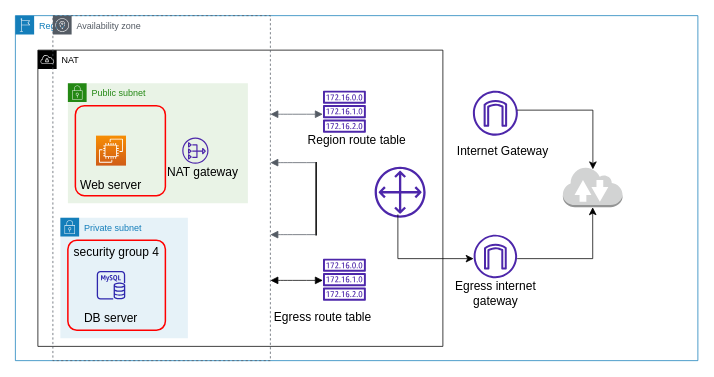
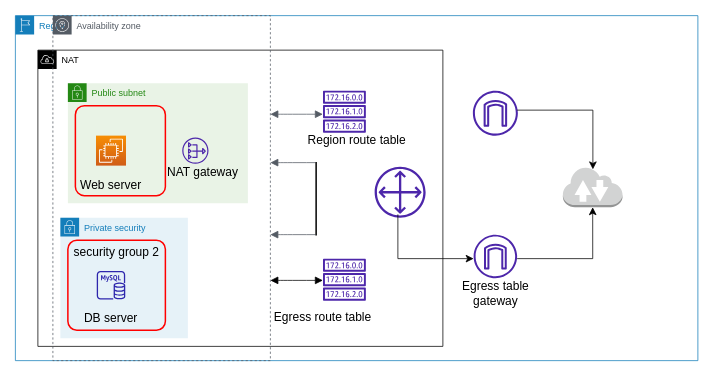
(503, 150) -> none
(117, 229) -> (121, 229)
(117, 252) -> (117, 252)
(496, 293) -> (496, 293)
